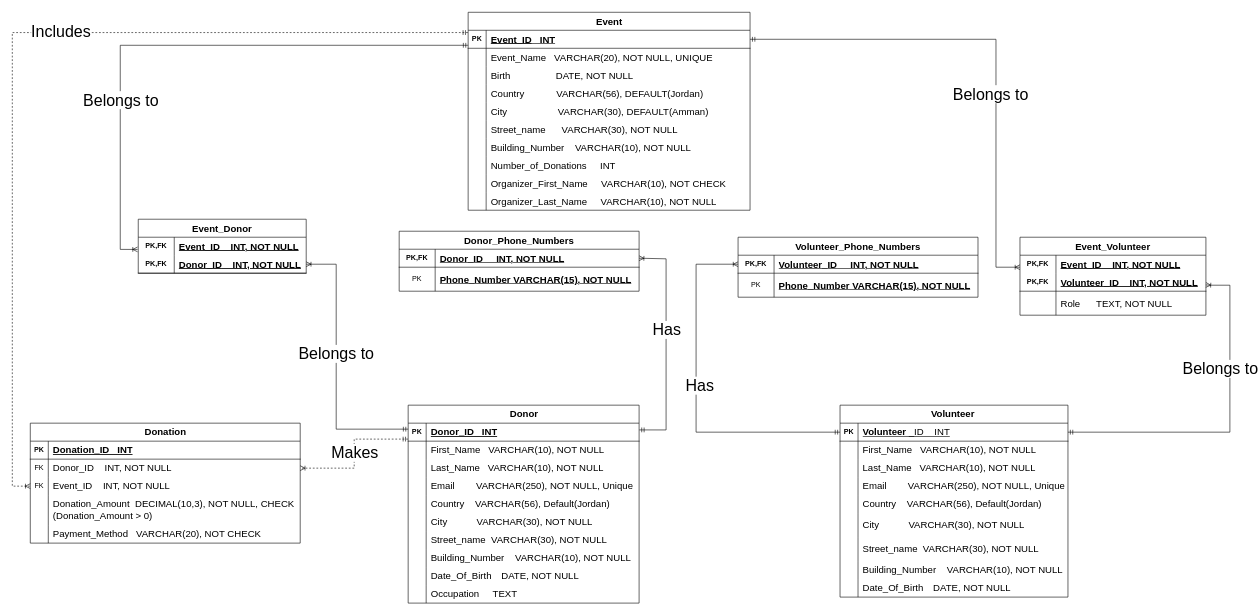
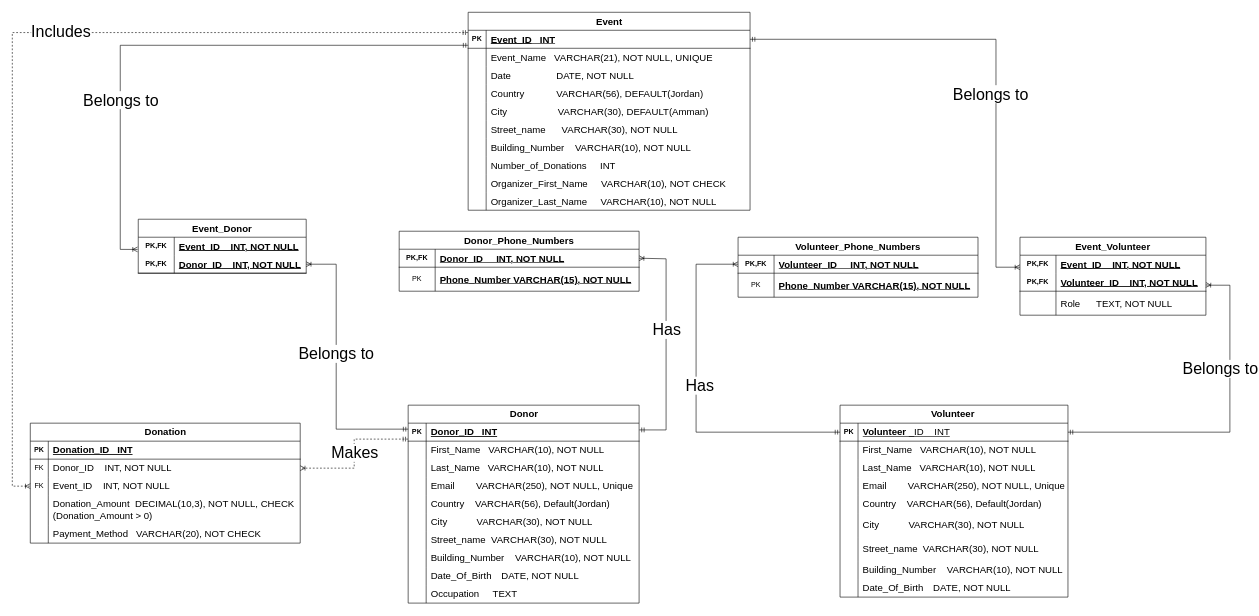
(570, 57) -> (570, 57)
(552, 75) -> (551, 75)
